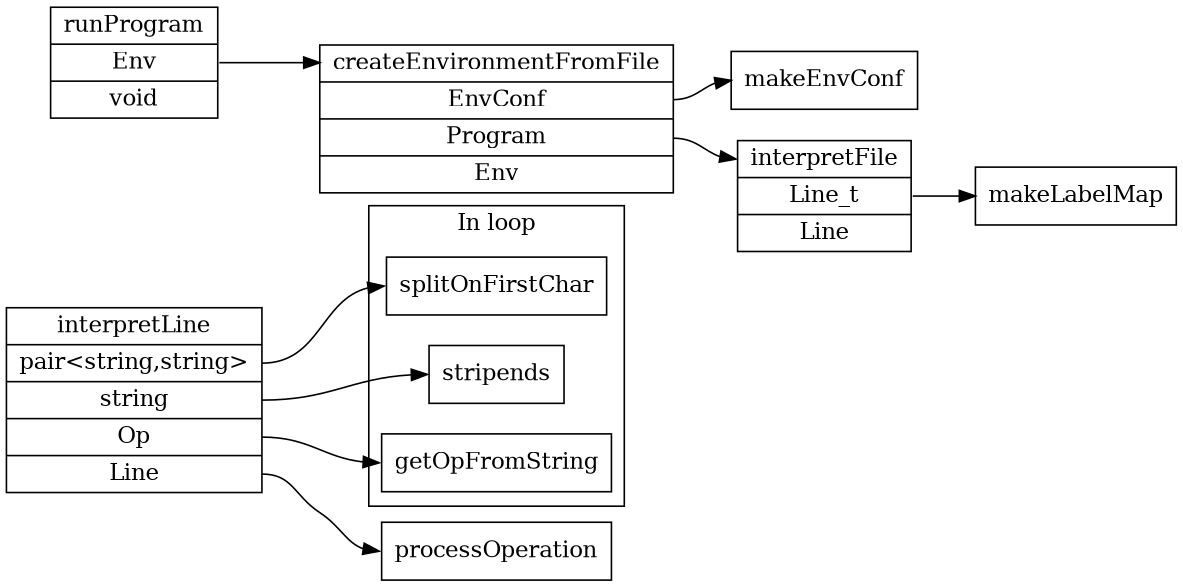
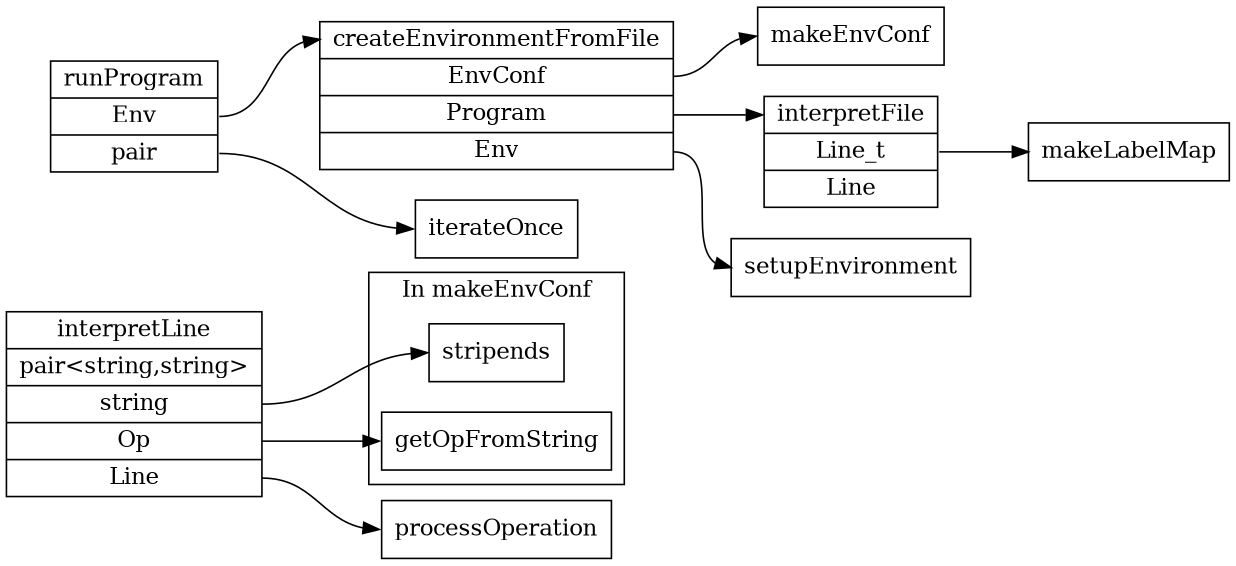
(134, 99) -> (134, 153)
(497, 224) -> (497, 291)
none -> (497, 229)
none -> (851, 268)
(497, 286) -> none
